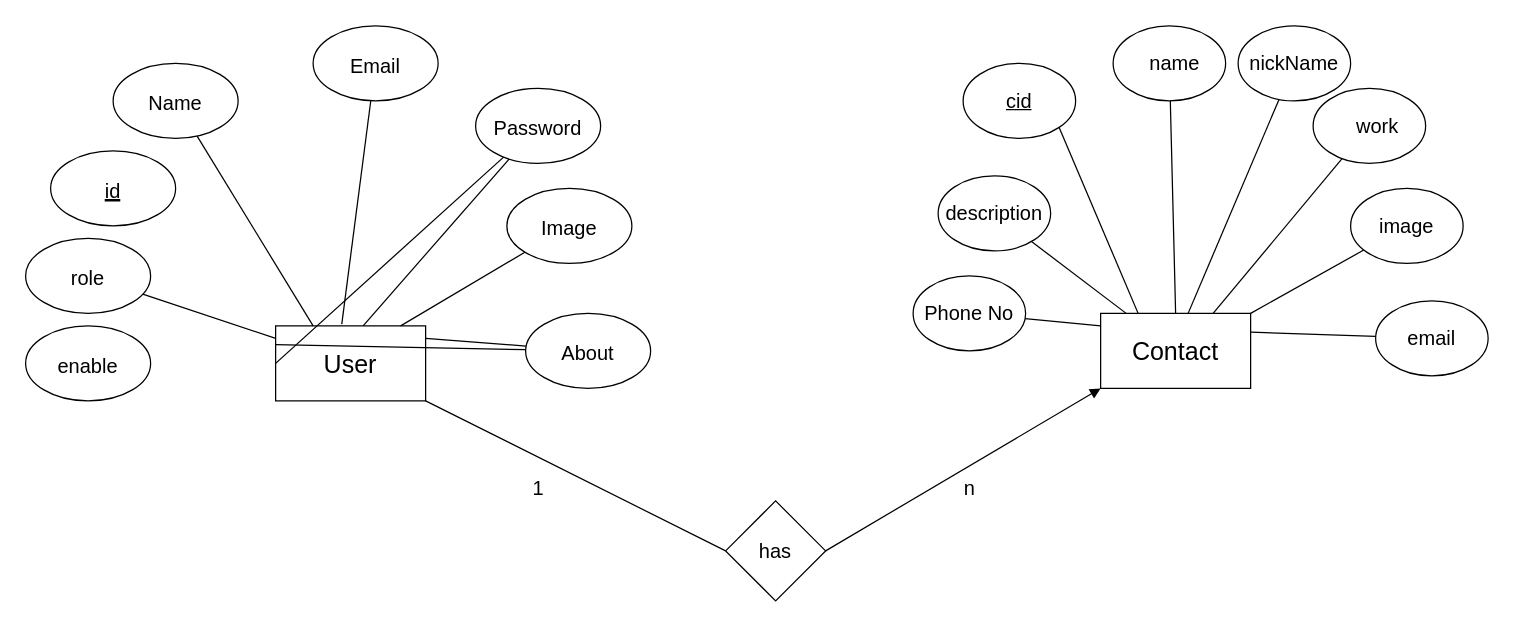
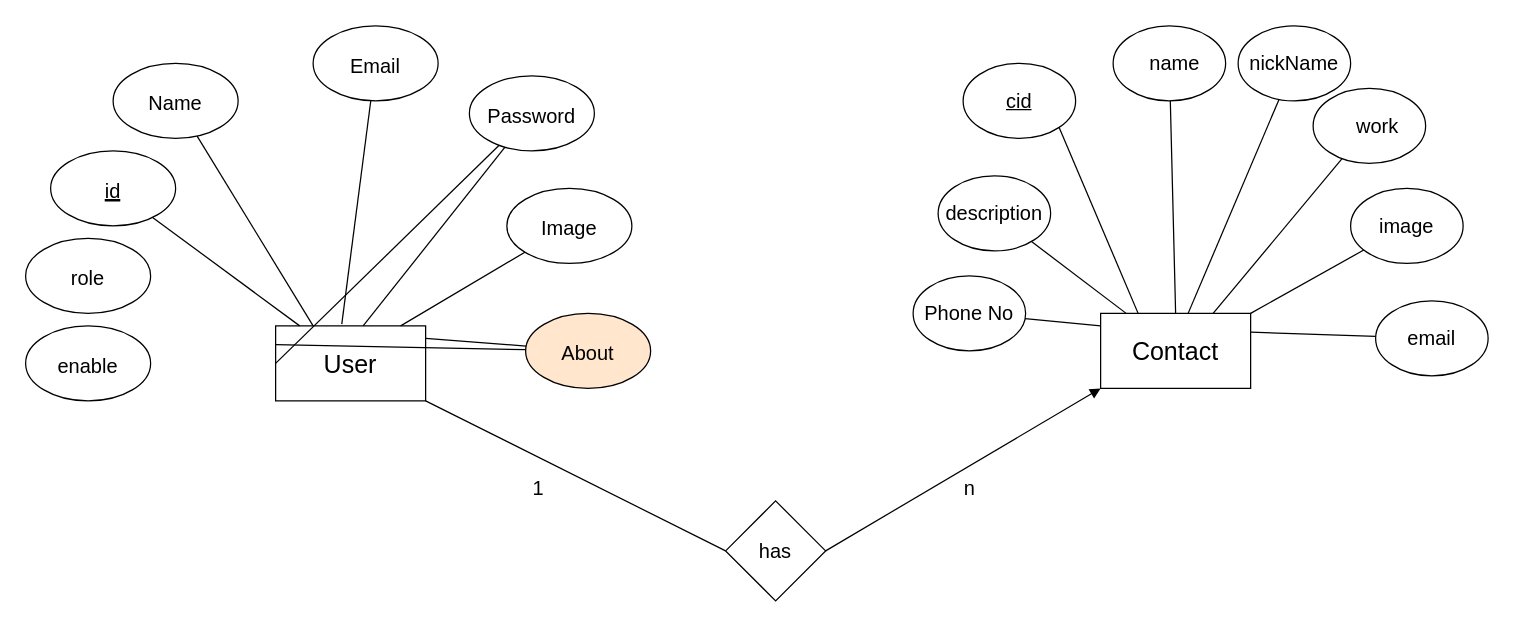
(538, 126) -> (532, 113)
(209, 316) -> (226, 271)
(588, 351) -> (588, 351)
